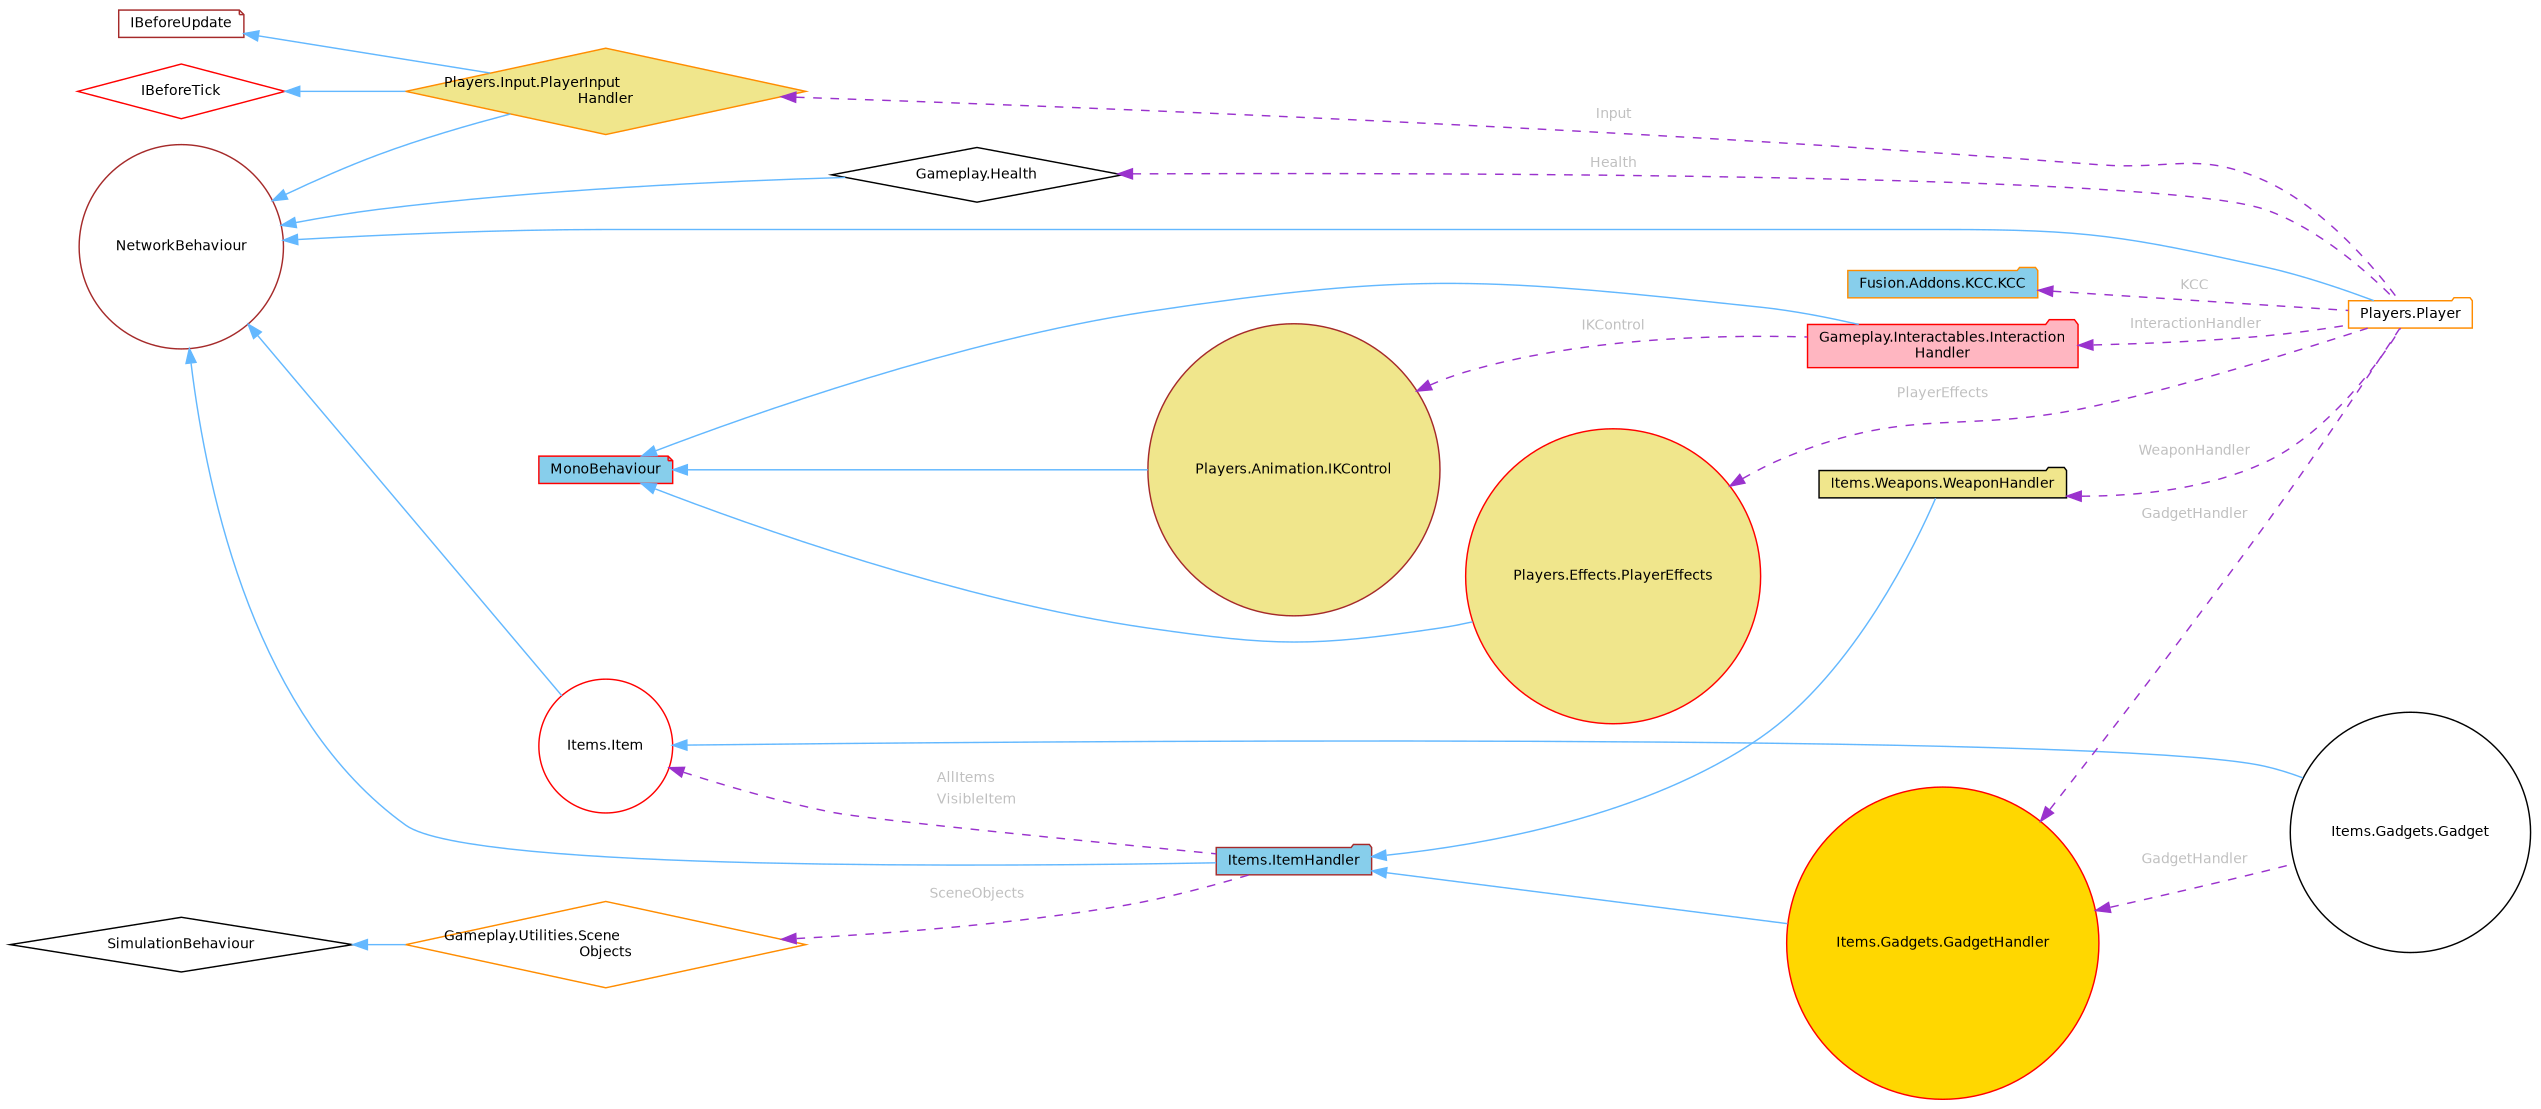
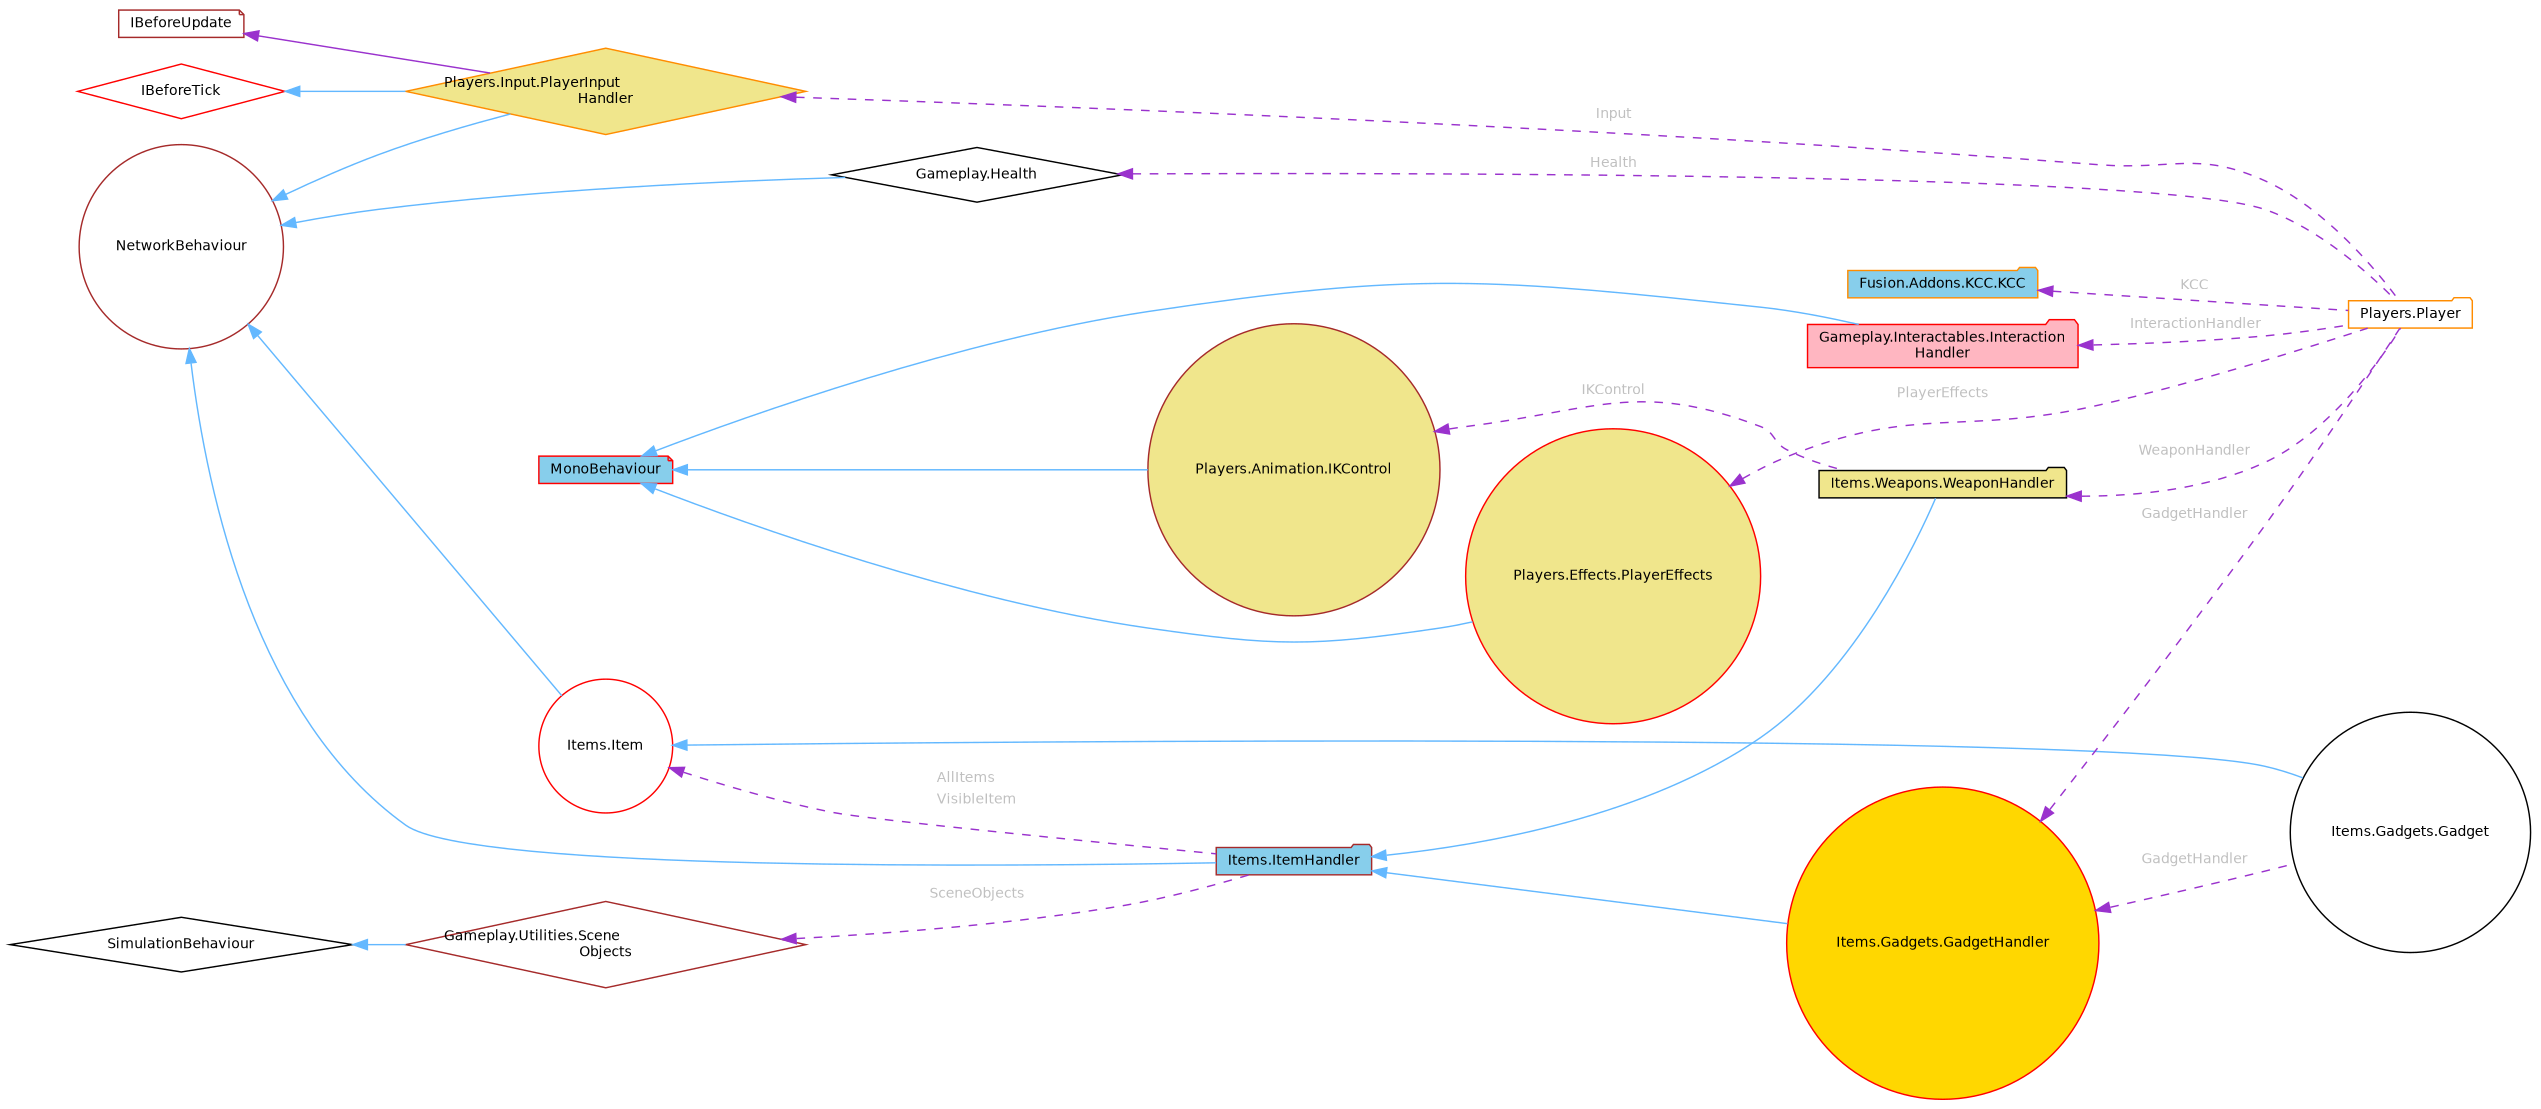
(374, 54) -> (374, 54)
(1340, 230) -> none
(1616, 344) -> (1654, 402)
(606, 945) -> (606, 945)
